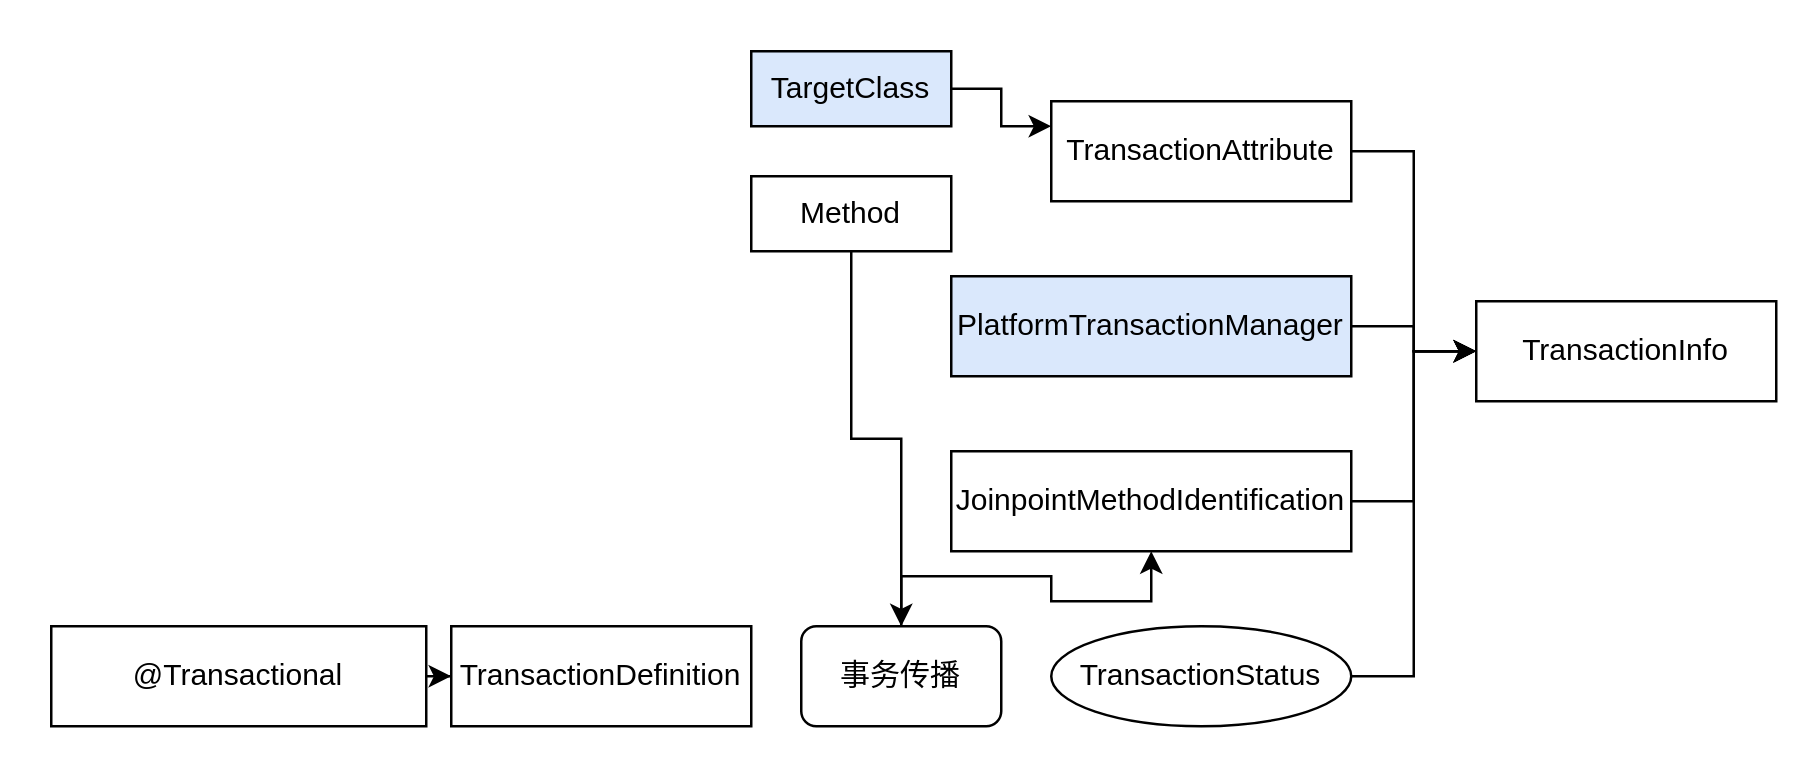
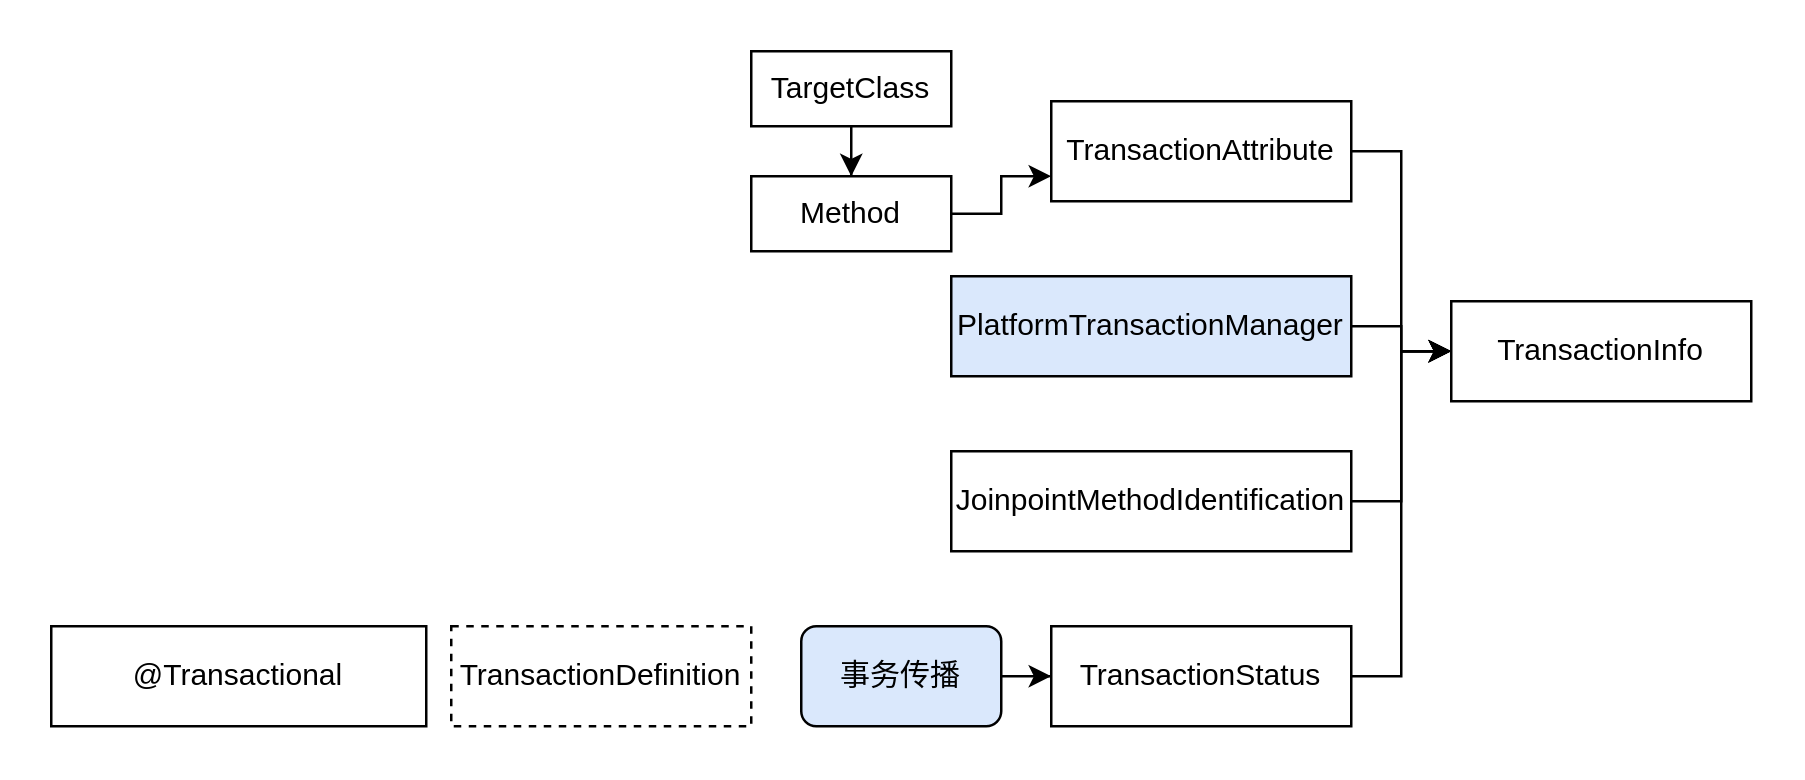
(851, 89) -> (851, 89)
(1001, 99) -> (851, 159)
(1626, 351) -> (1601, 351)
(851, 437) -> (1001, 204)
(1051, 583) -> (1034, 676)
(440, 676) -> none
(601, 676) -> (601, 676)
(901, 676) -> (901, 676)
(1201, 676) -> (1201, 676)
